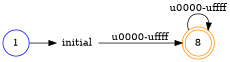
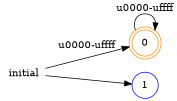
(39, 43) -> (85, 80)
(198, 43) -> (145, 43)
